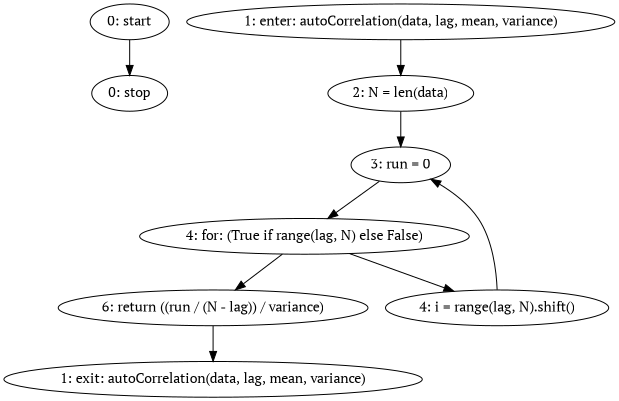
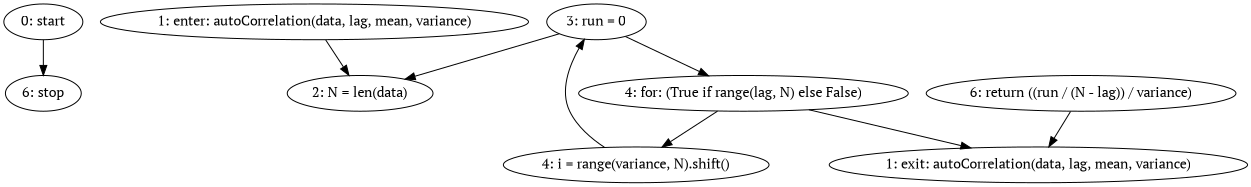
(130, 93) -> (43, 93)
(401, 124) -> (487, 55)
(263, 269) -> (885, 128)
(497, 308) -> (636, 165)
